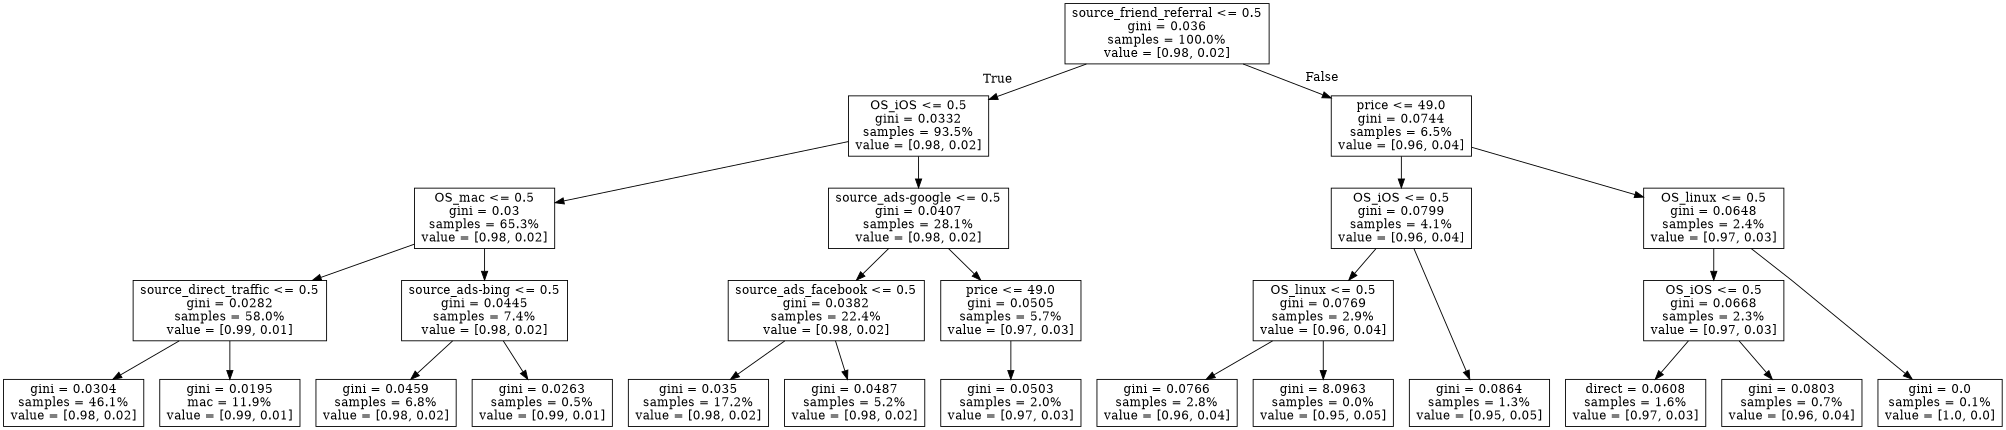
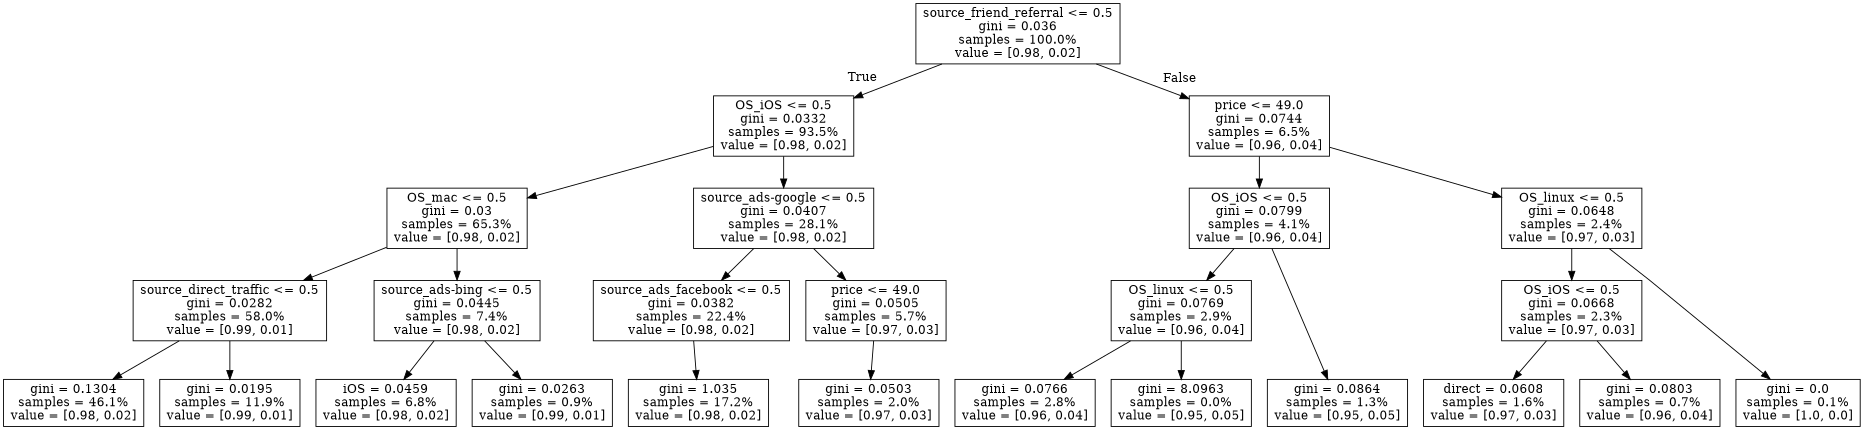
(74, 403) -> (74, 403)
(230, 403) -> (230, 403)
(386, 403) -> (386, 403)
(542, 403) -> (542, 403)
(698, 403) -> (698, 403)
(855, 403) -> none
